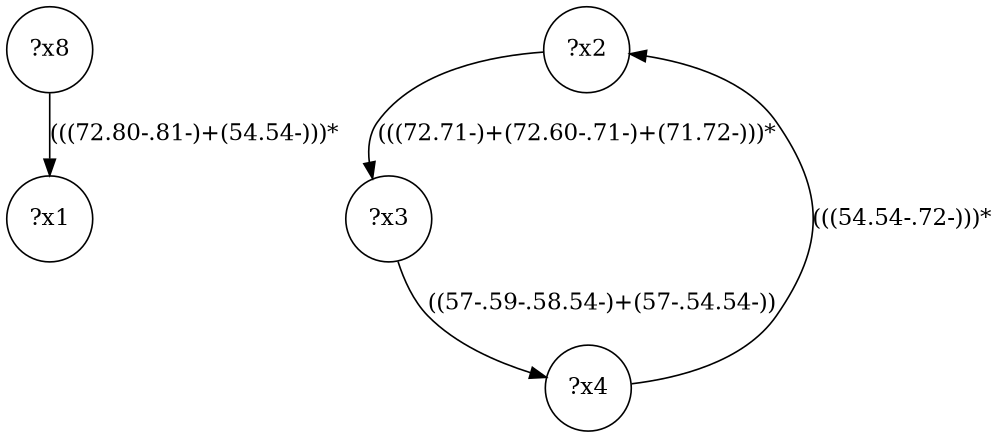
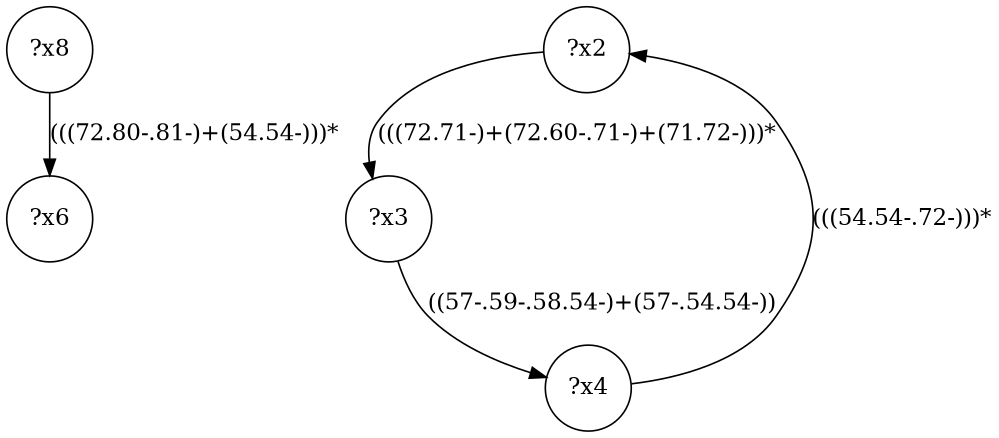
(50, 219) -> (50, 219)
